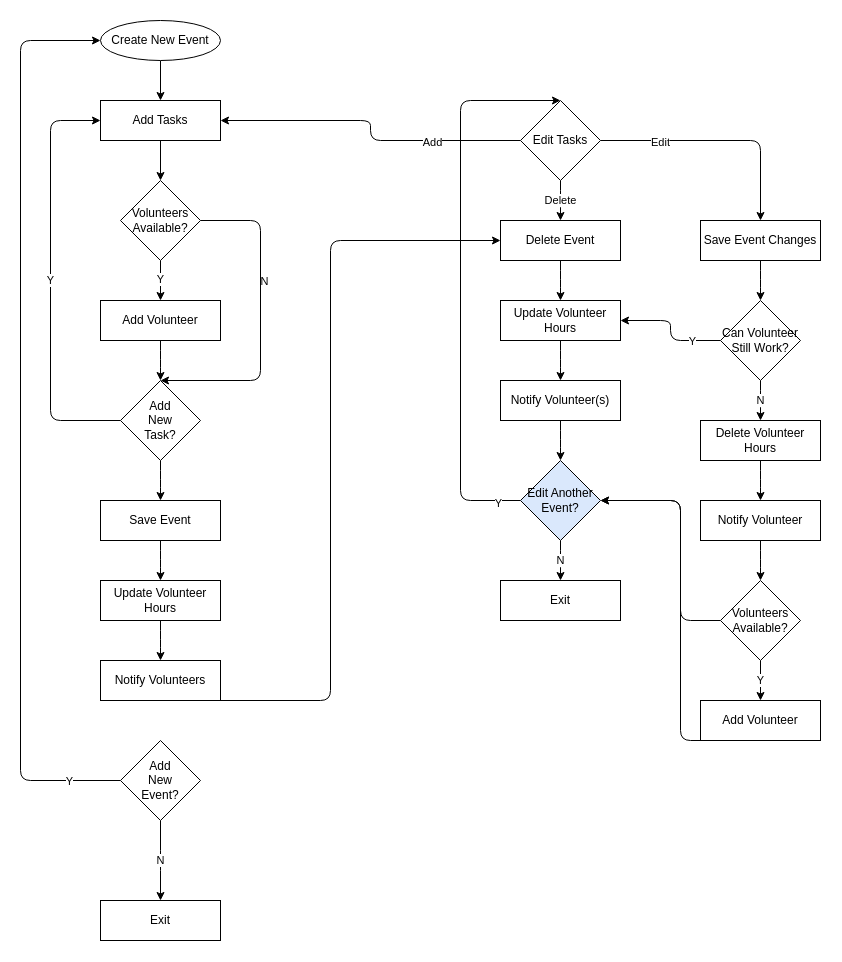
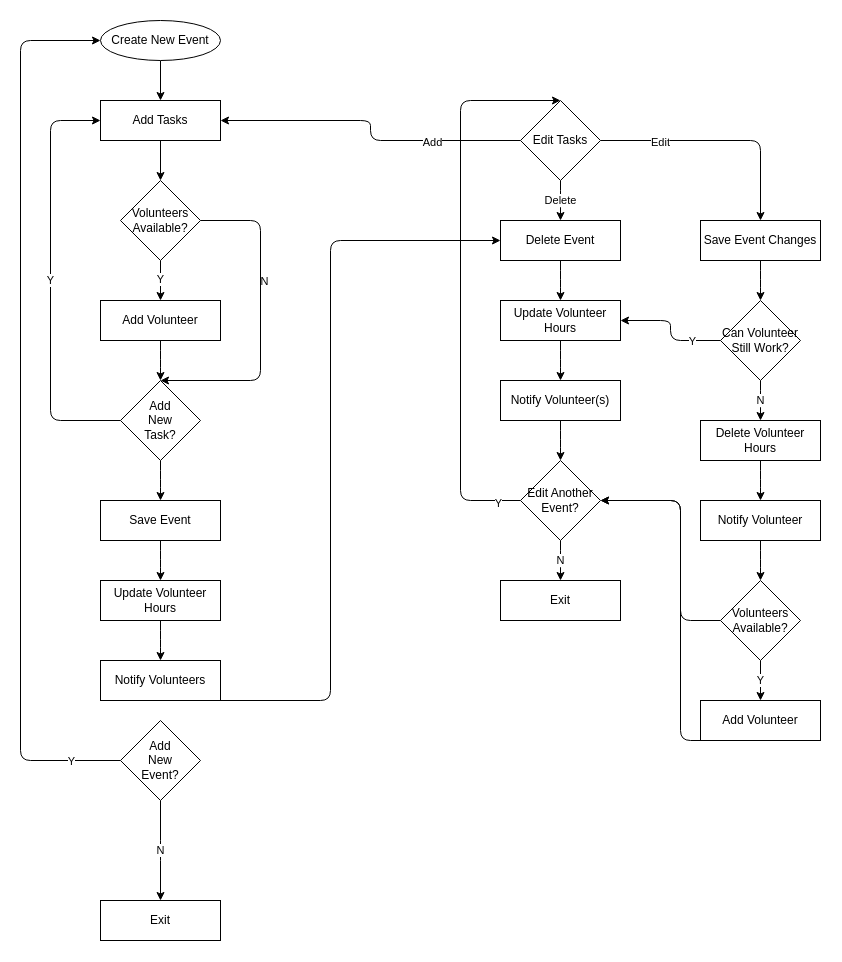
(561, 501) -> (561, 501)
(161, 781) -> (161, 761)
